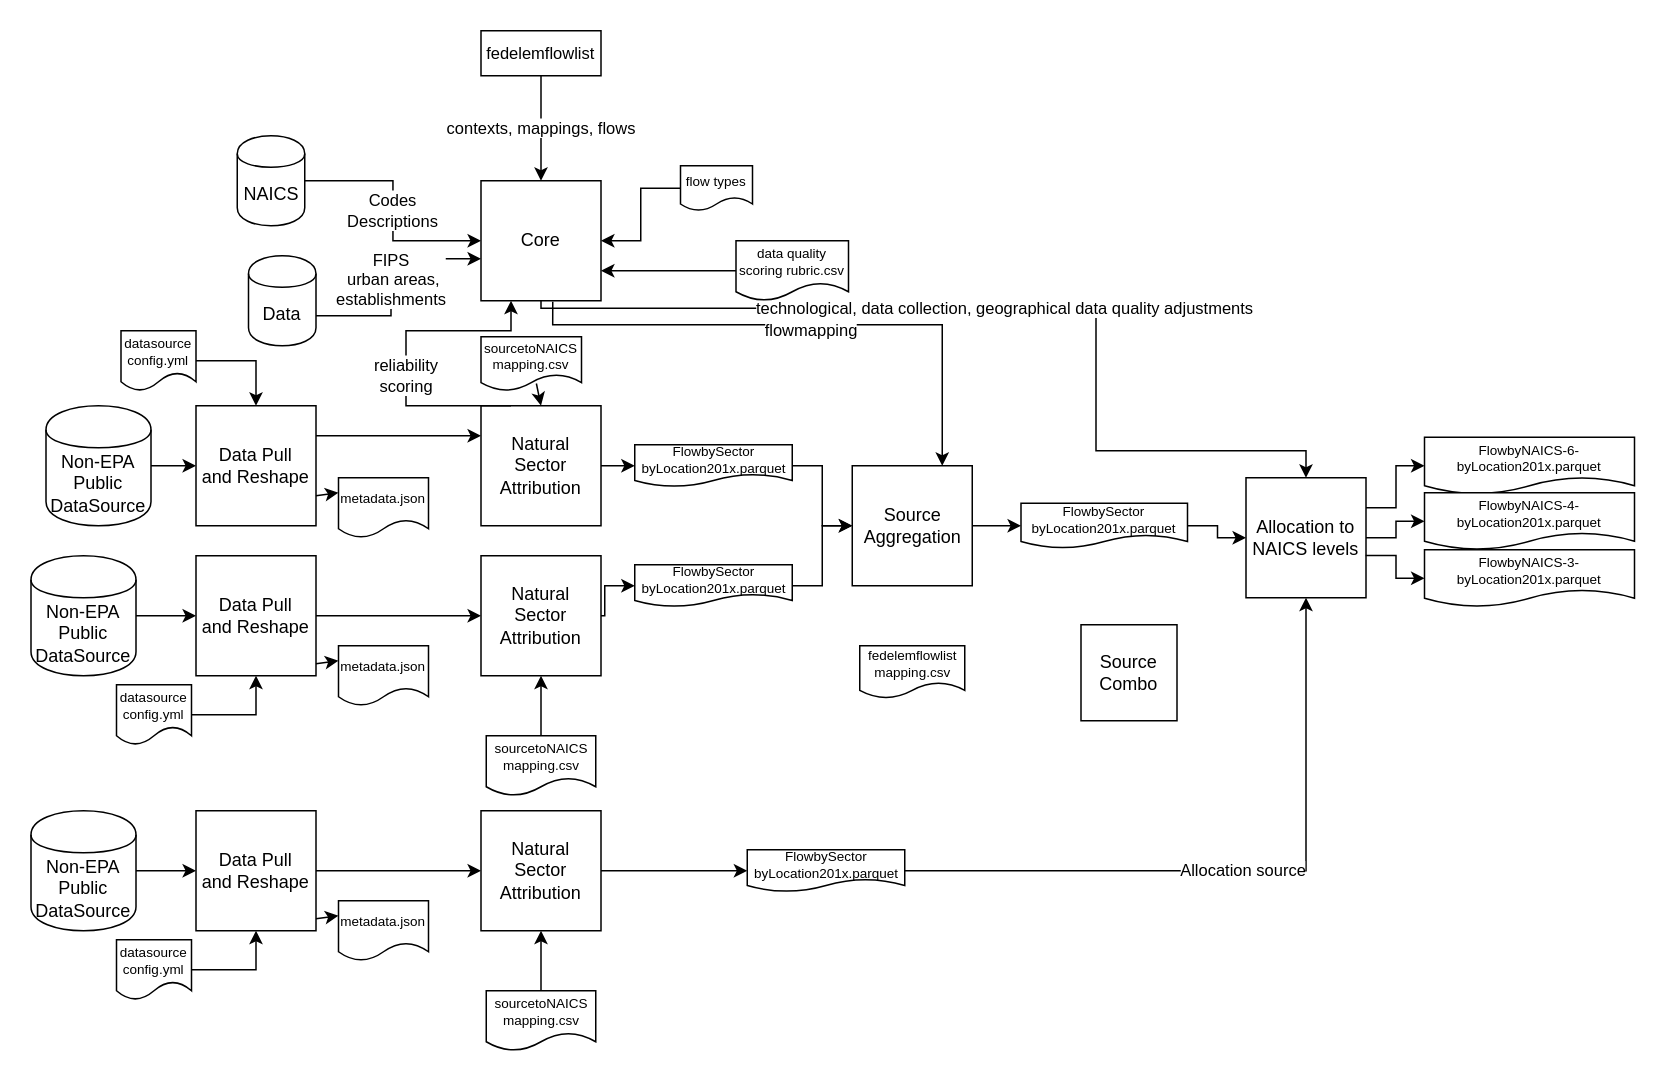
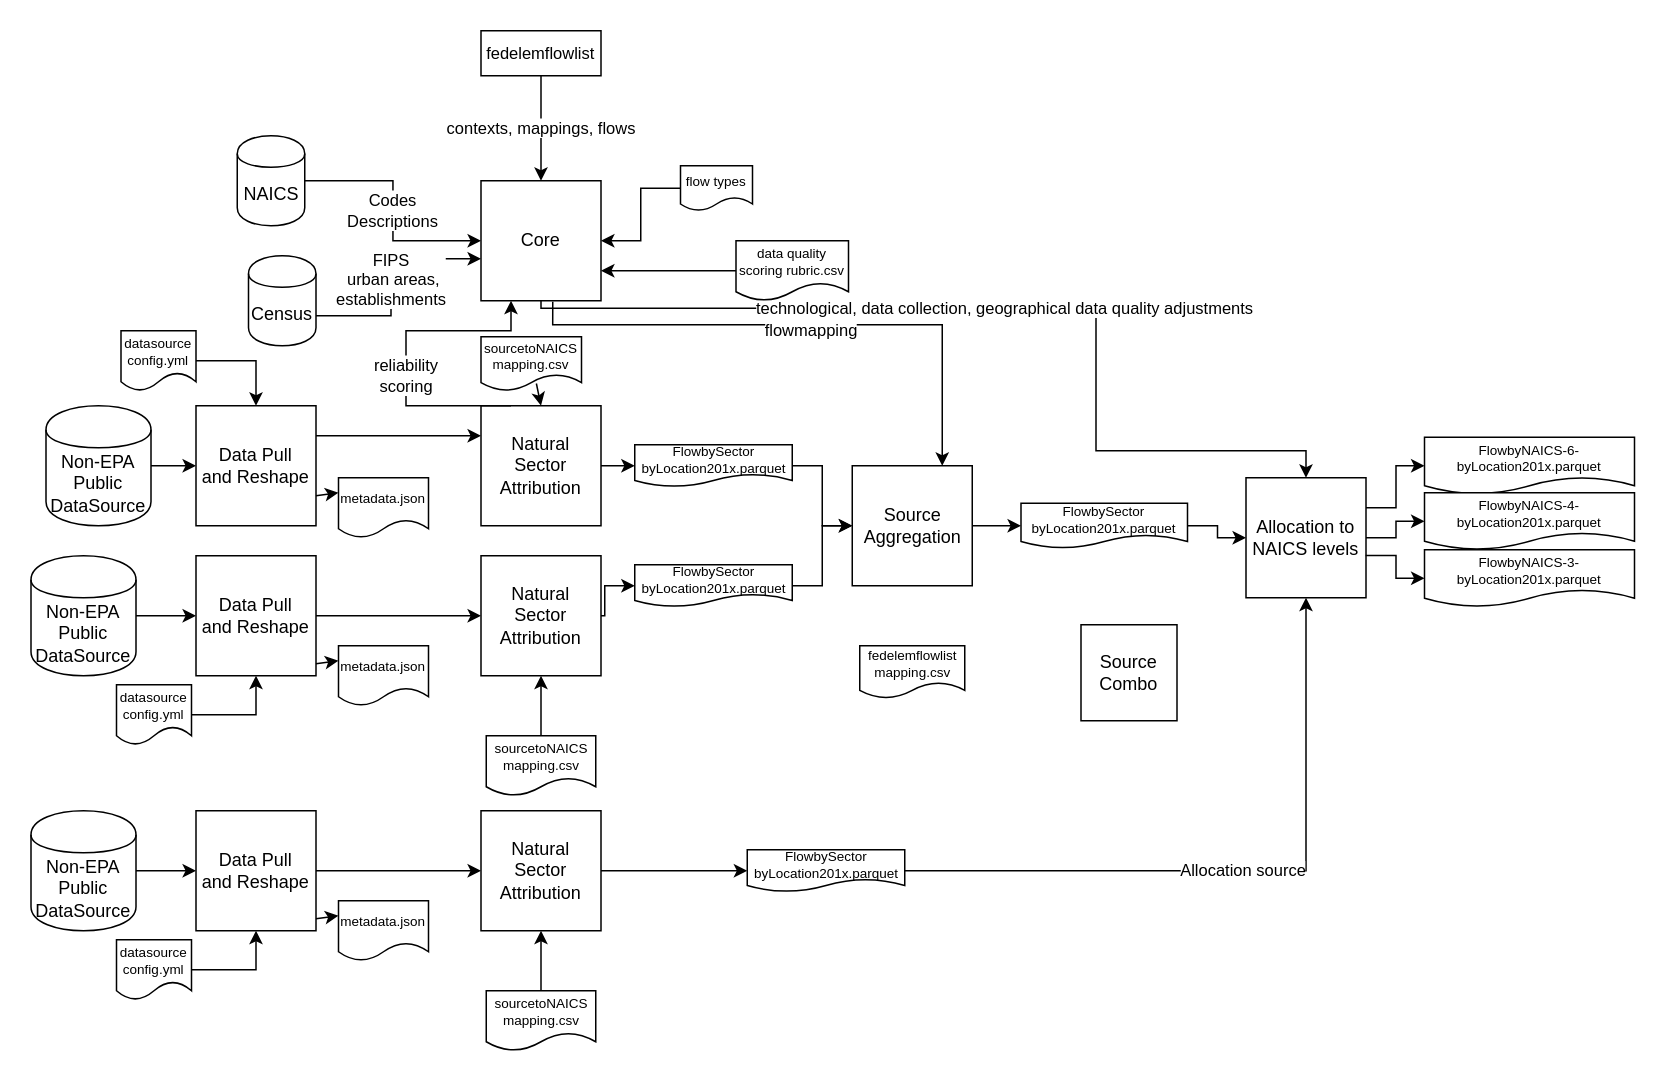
(282, 314) -> (282, 314)
